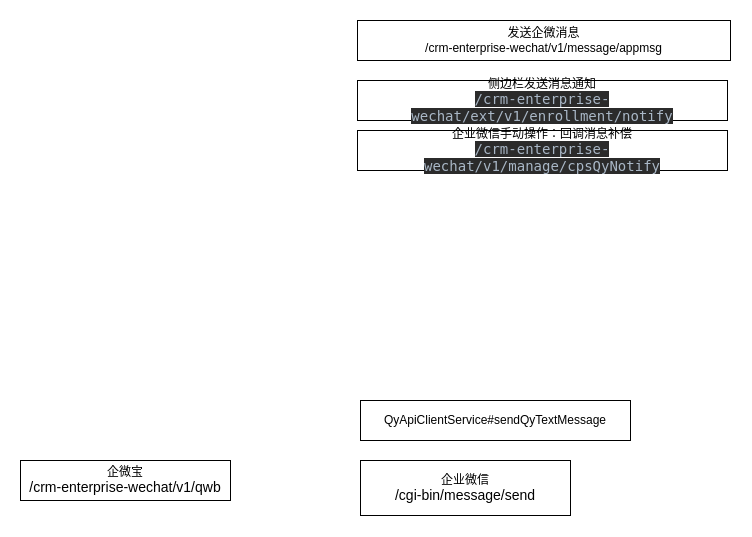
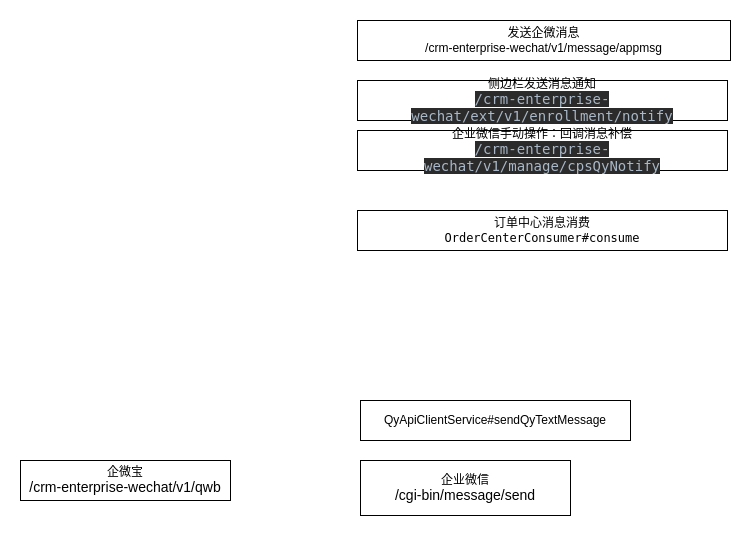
none -> (543, 231)
